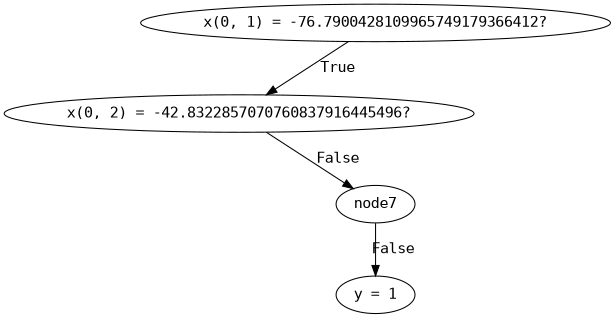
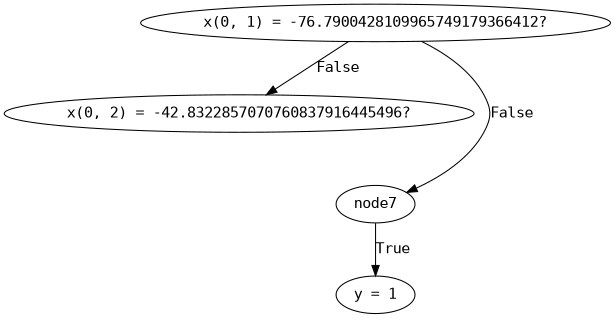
(338, 68) -> (338, 68)
(305, 158) -> (490, 116)
(393, 249) -> (393, 249)
